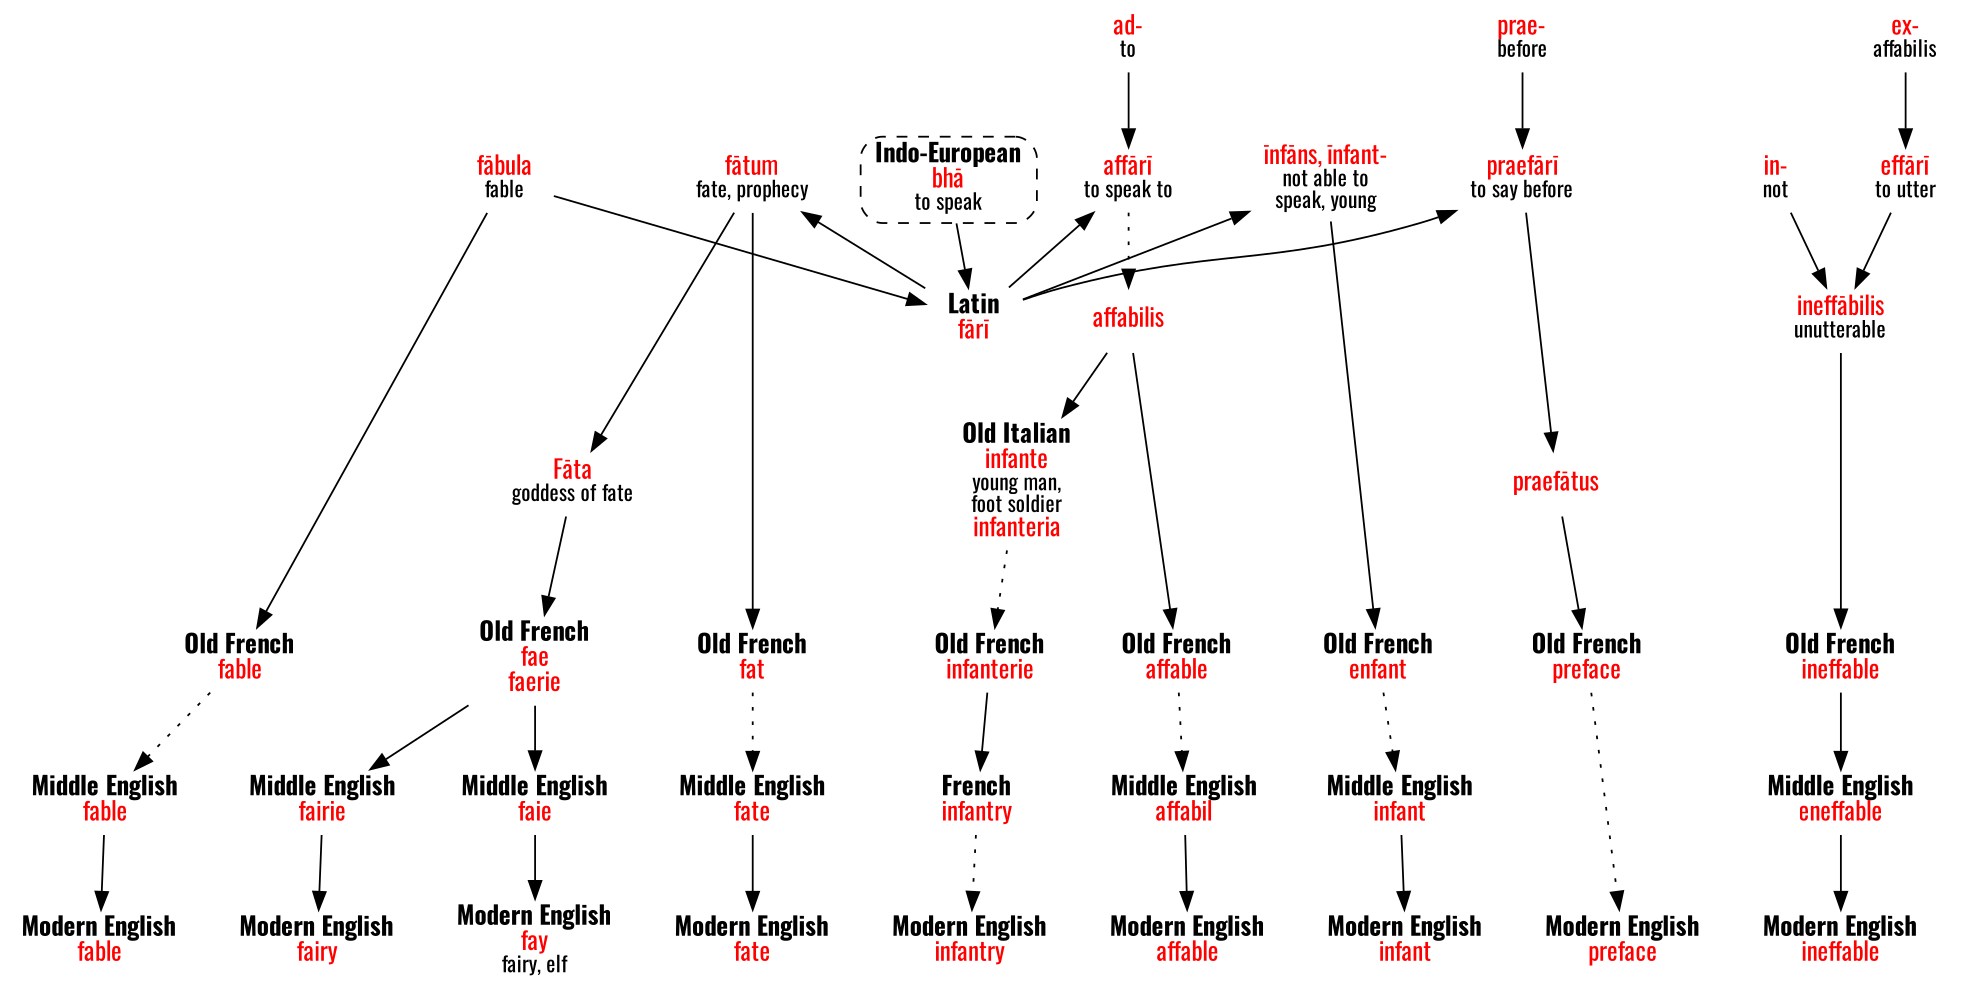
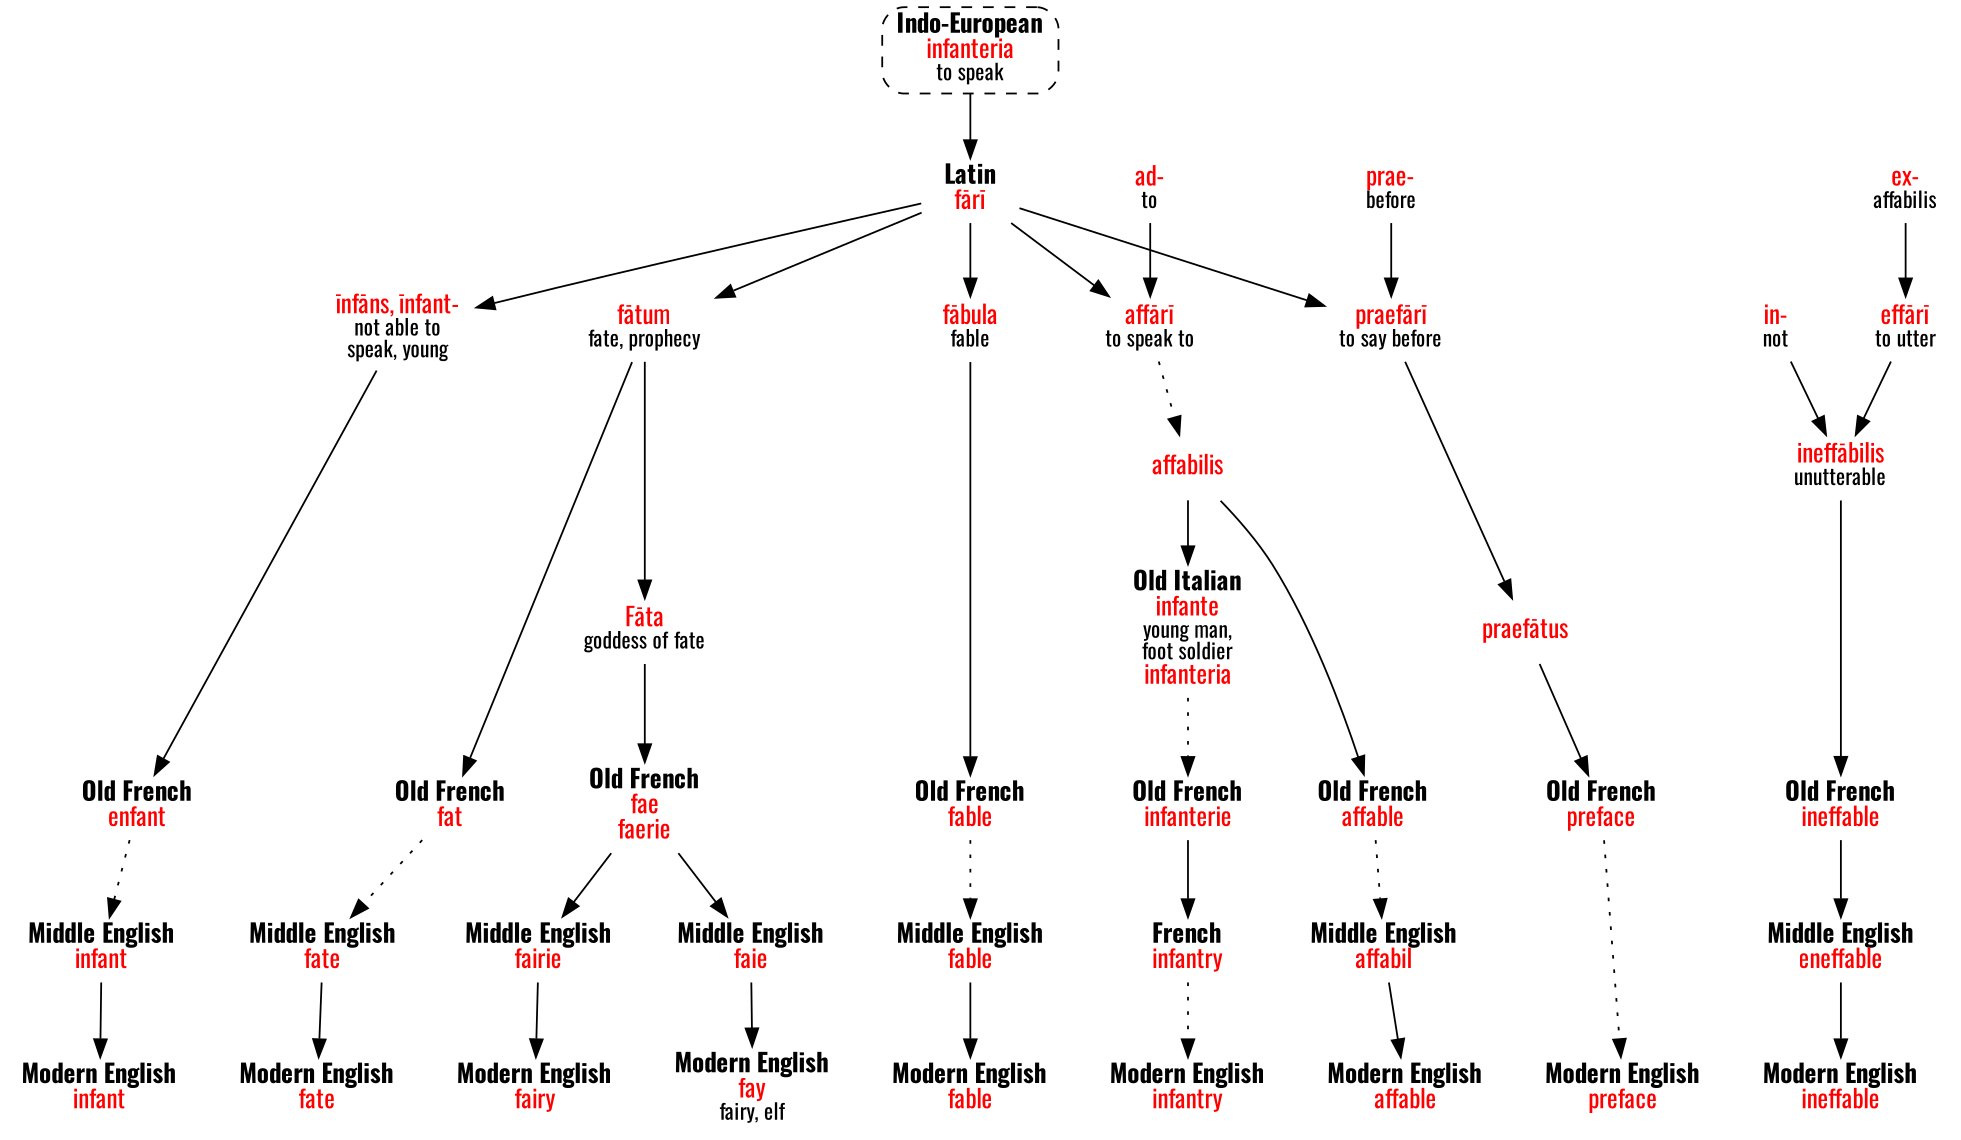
(949, 180) -> (970, 50)
(731, 248) -> (970, 251)
